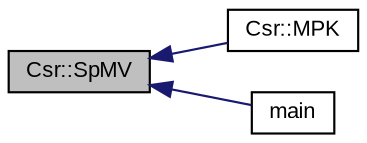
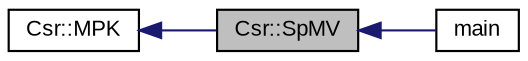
(200, 48) -> (189, 30)
